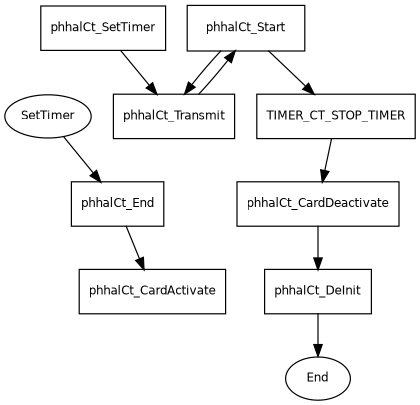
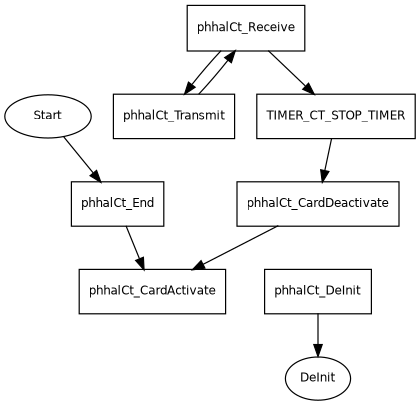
(103, 28) -> none
(246, 28) -> (246, 28)
(48, 116) -> (48, 116)
(318, 242) -> (241, 245)
(318, 379) -> (318, 379)
